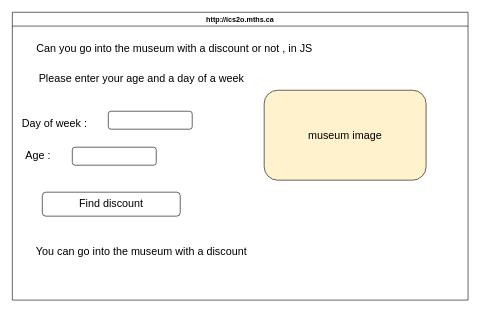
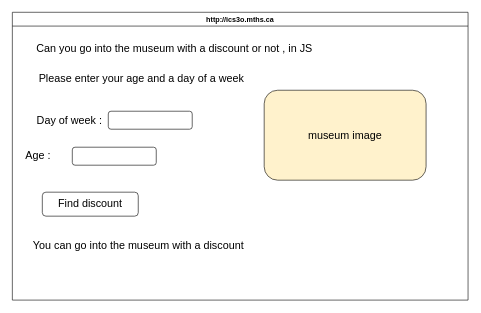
(240, 20) -> (240, 20)
(54, 123) -> (69, 120)
(111, 204) -> (90, 204)
(141, 252) -> (138, 246)
